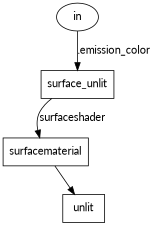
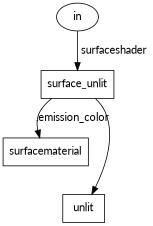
(114, 51) -> (114, 51)
(72, 118) -> (72, 118)
(63, 177) -> (109, 142)
